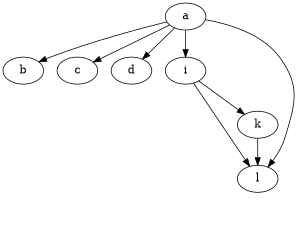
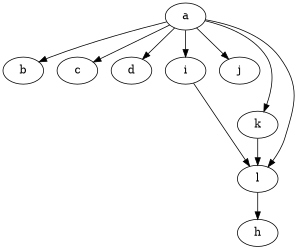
none -> (240, 71)
(219, 95) -> (259, 48)
none -> (258, 233)
